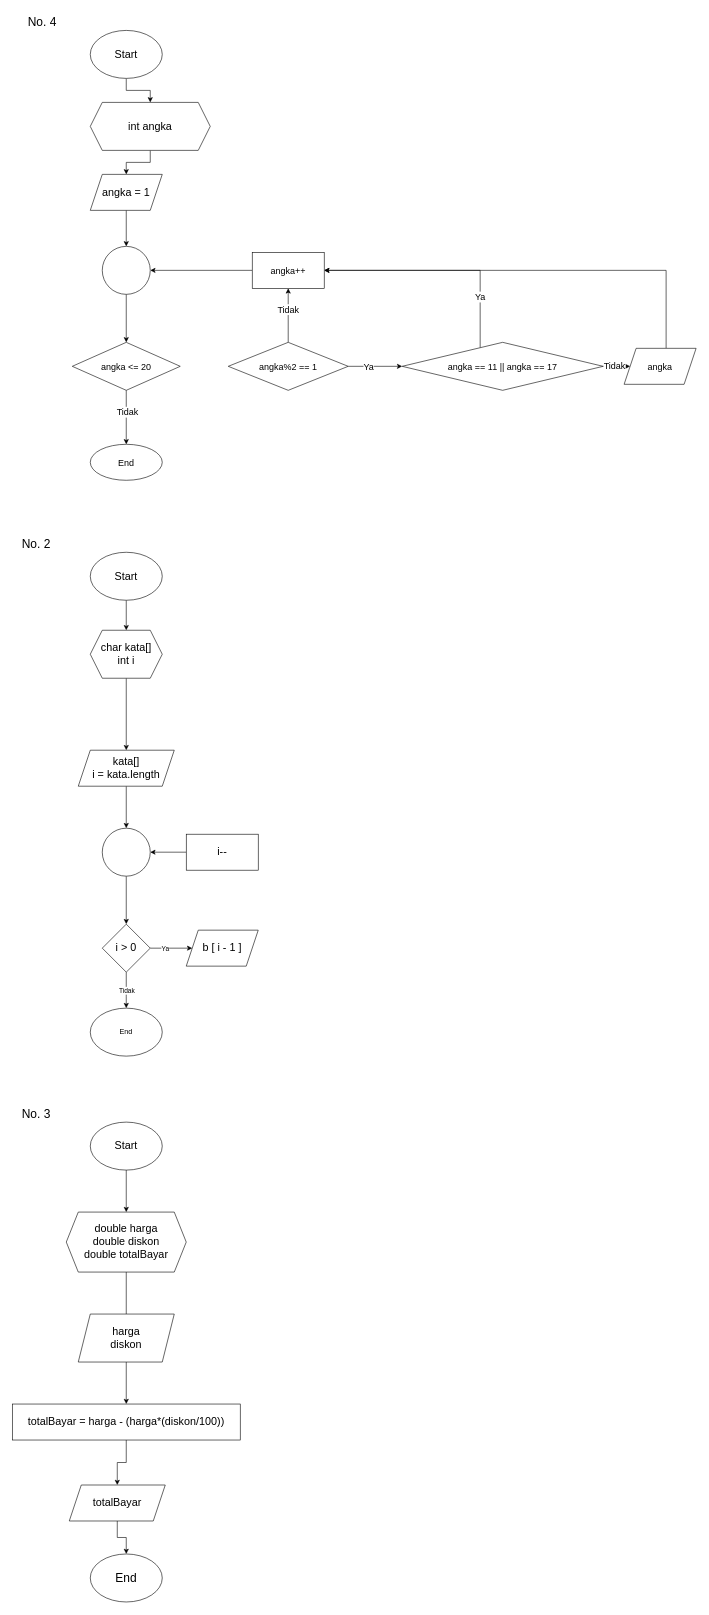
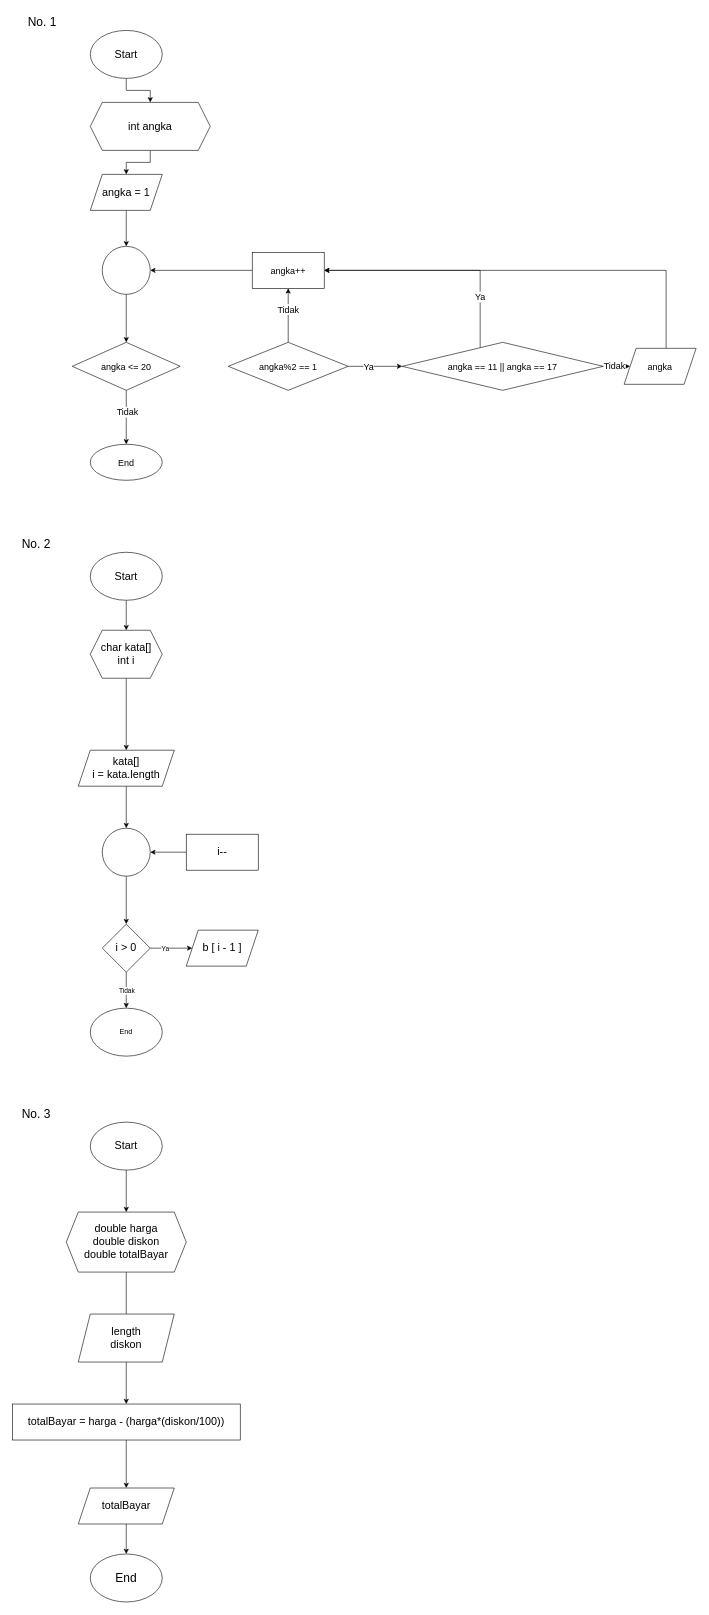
(42, 21) -> (42, 21)
(126, 1338) -> (126, 1338)
(117, 1503) -> (126, 1506)
